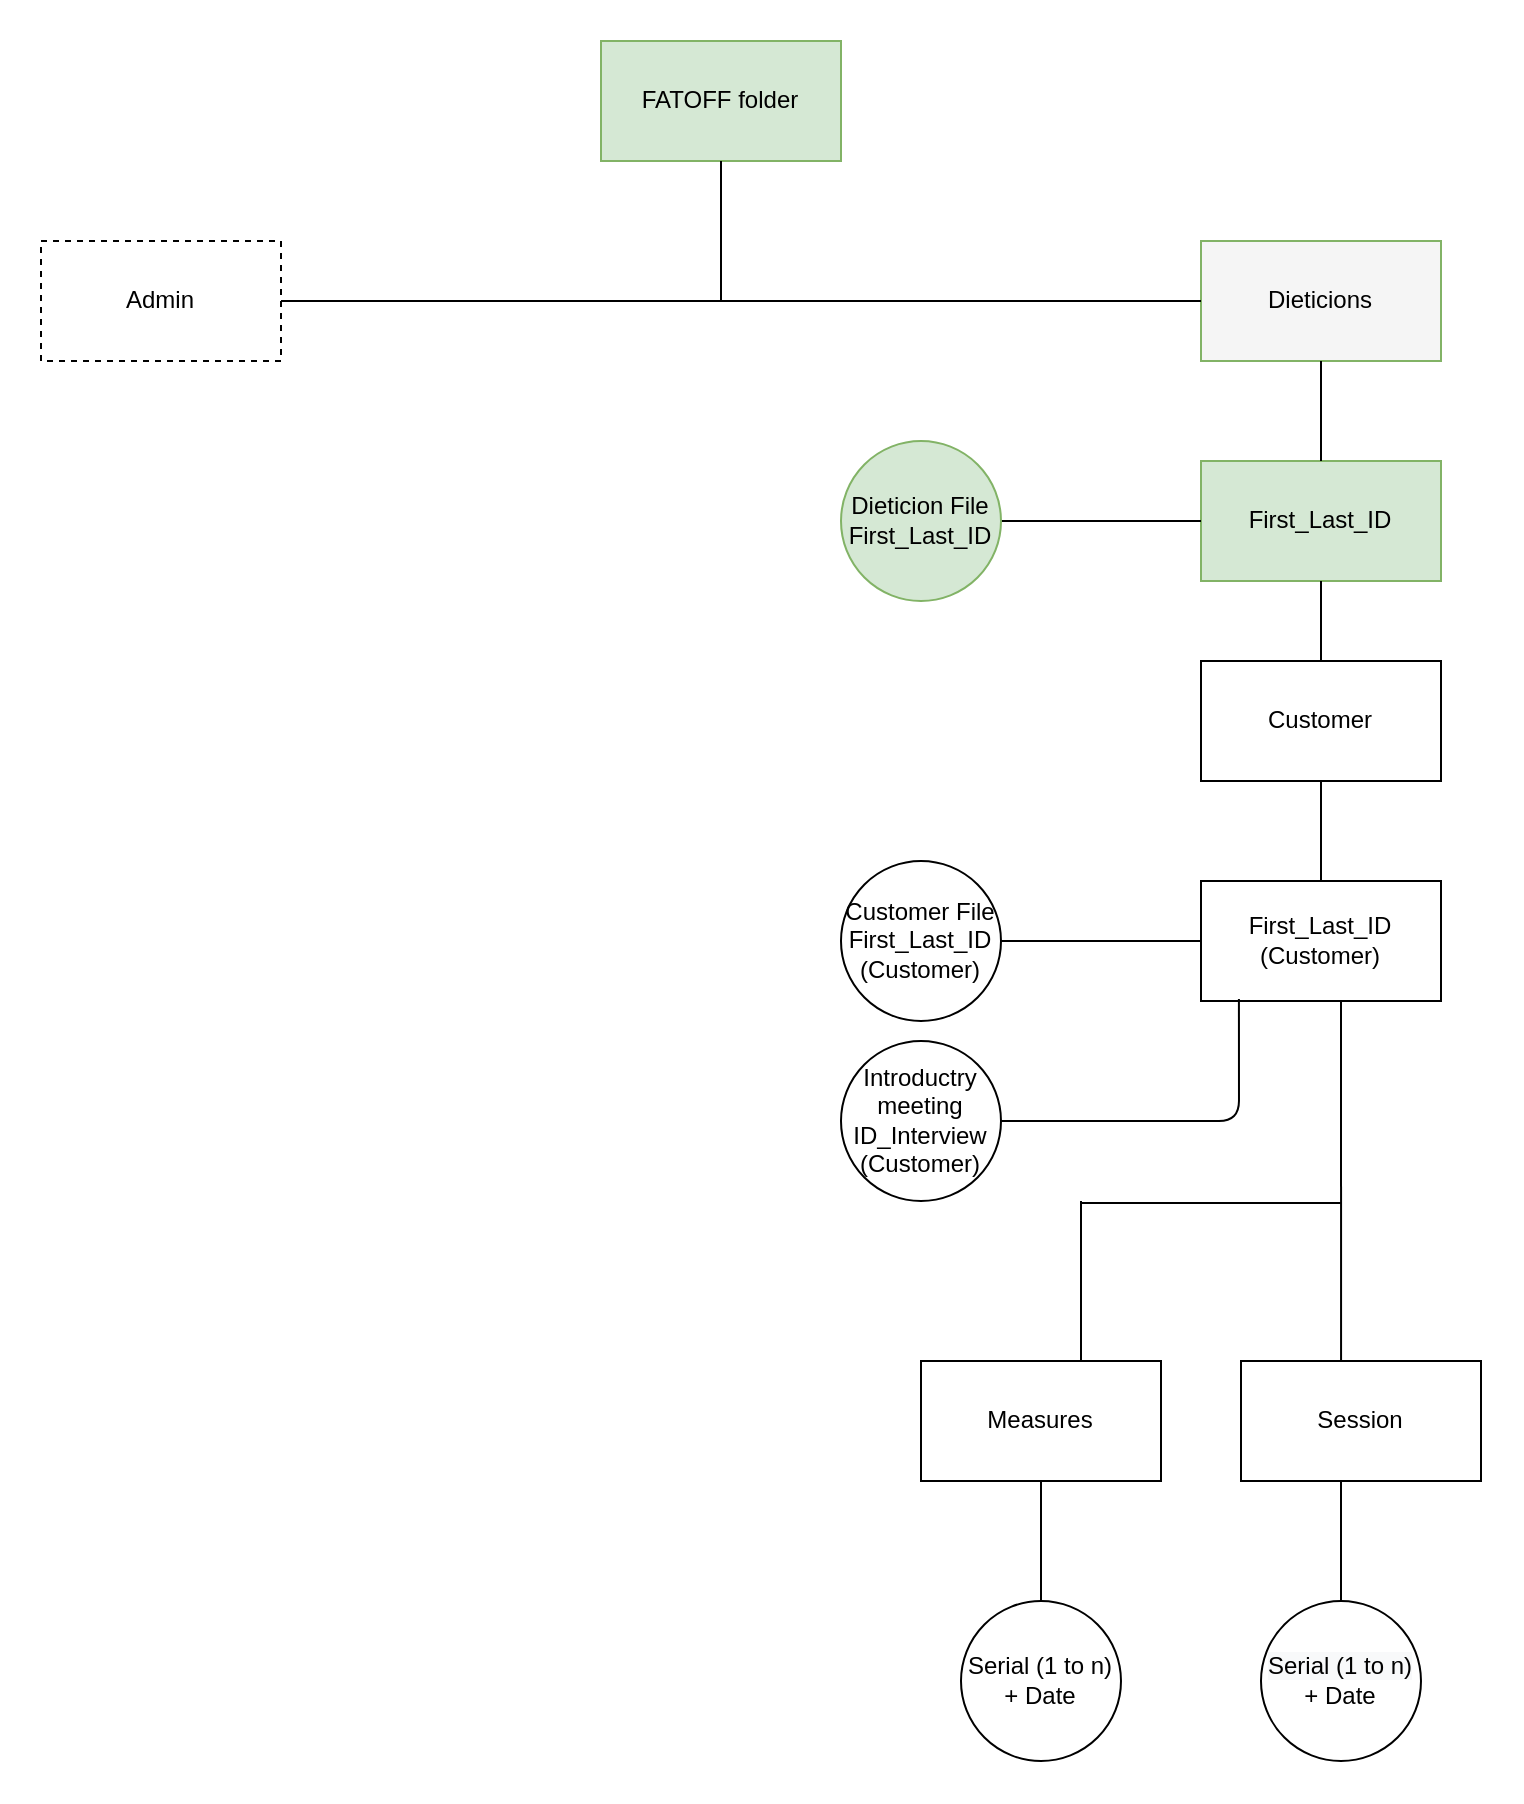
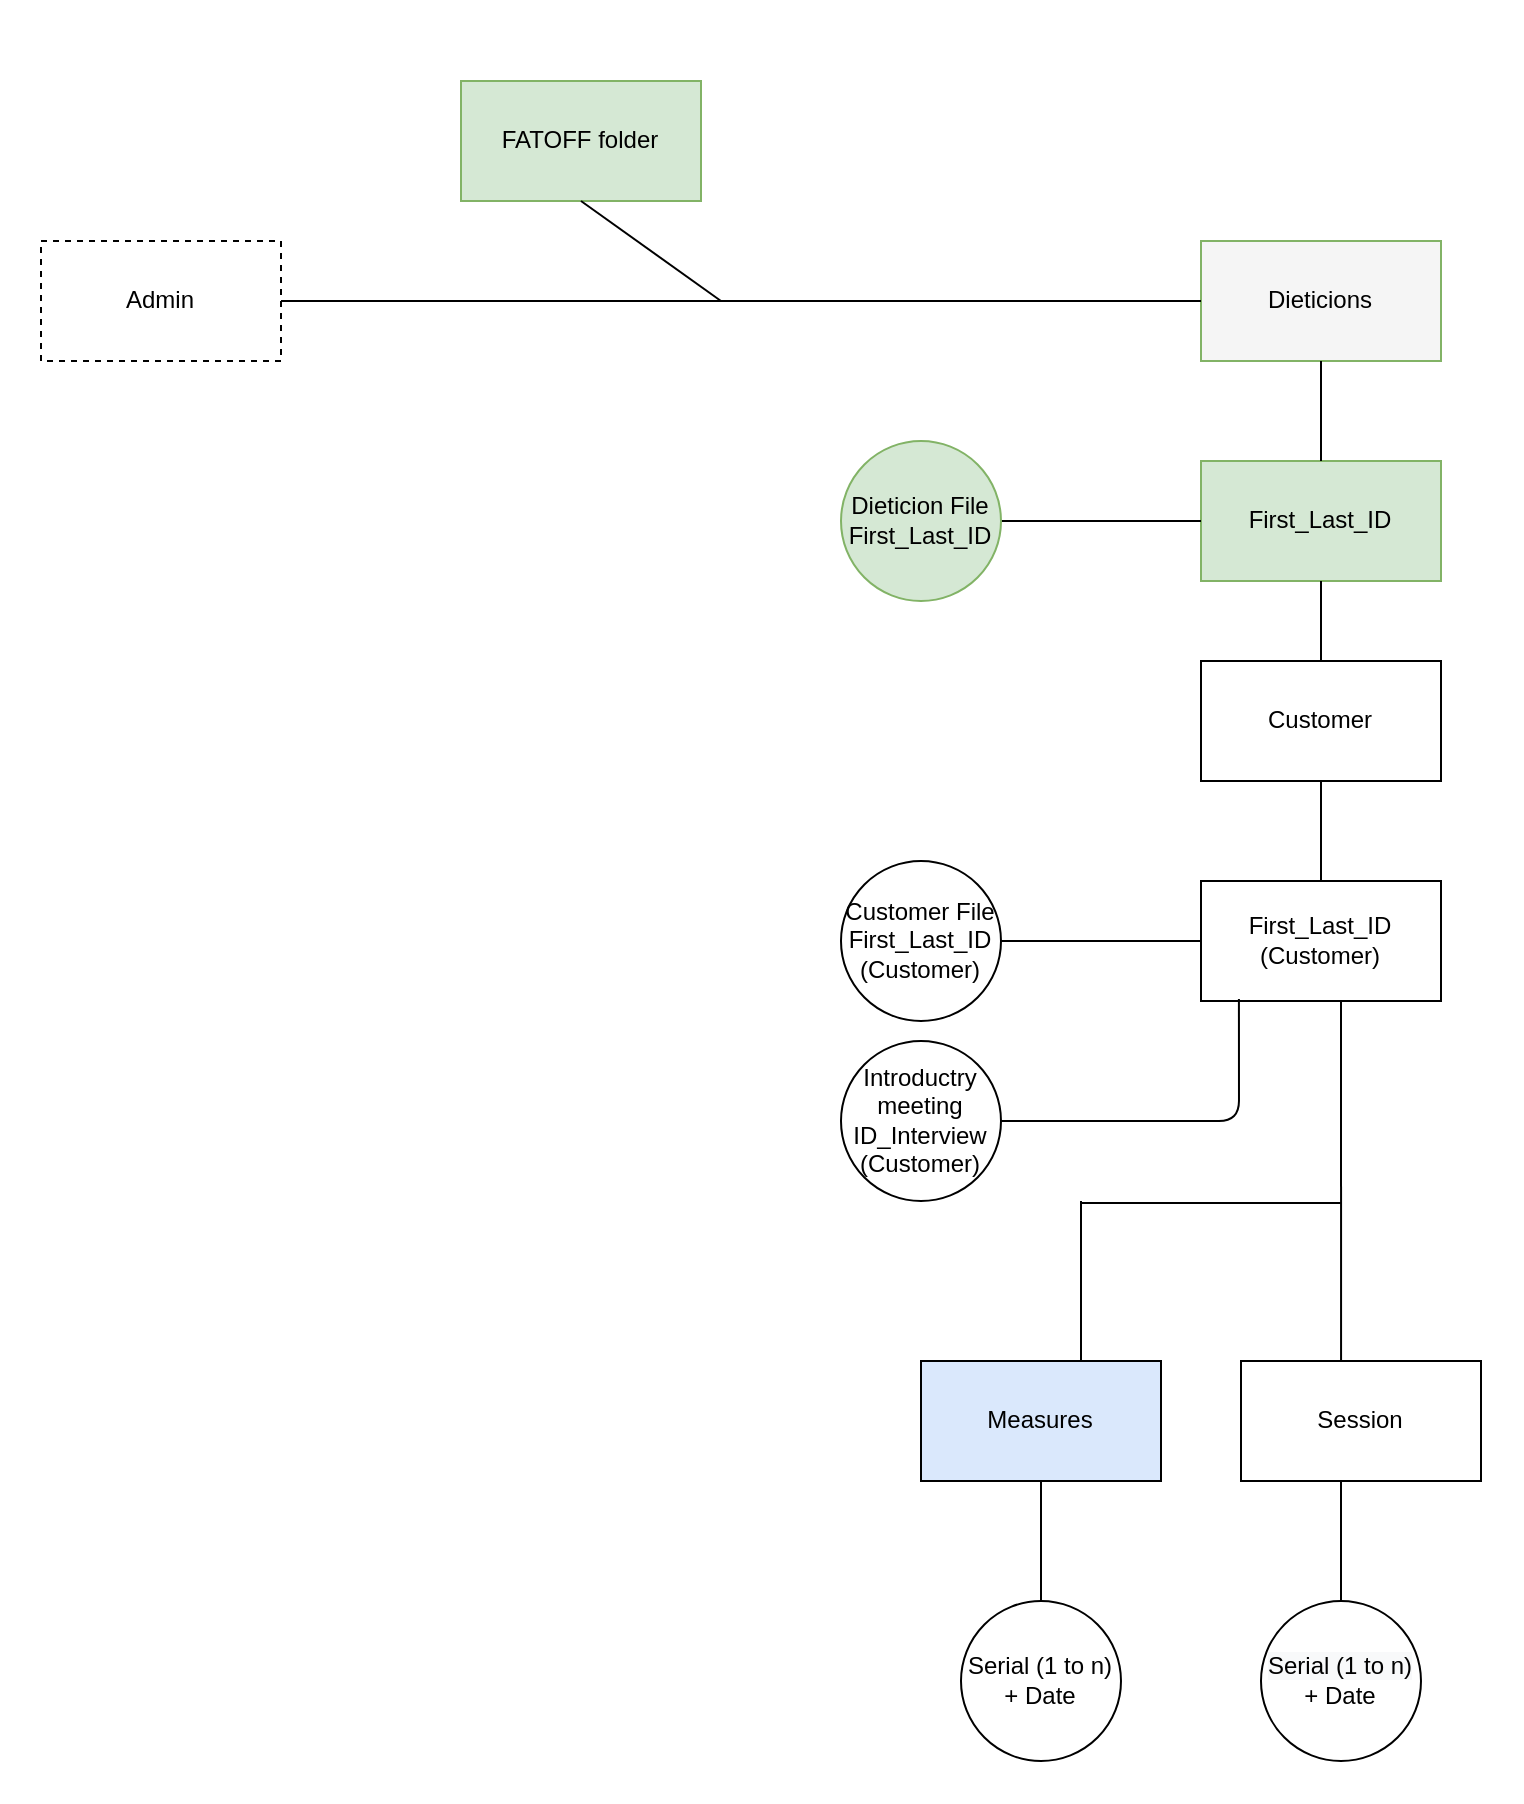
(721, 101) -> (581, 141)
(1041, 1421) -> (1041, 1421)
